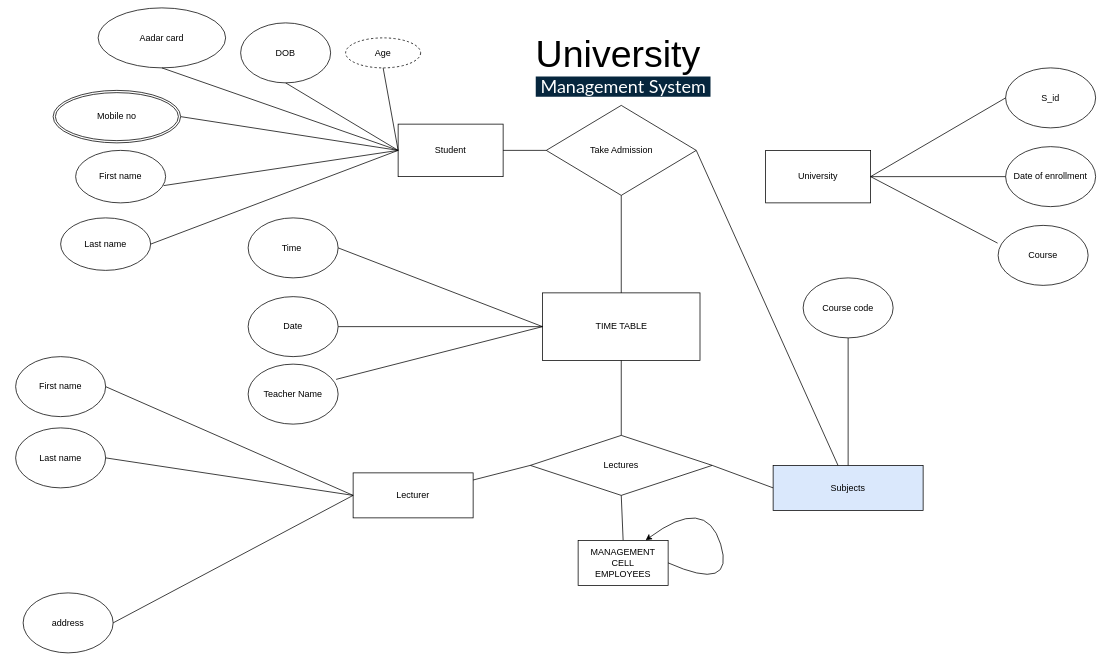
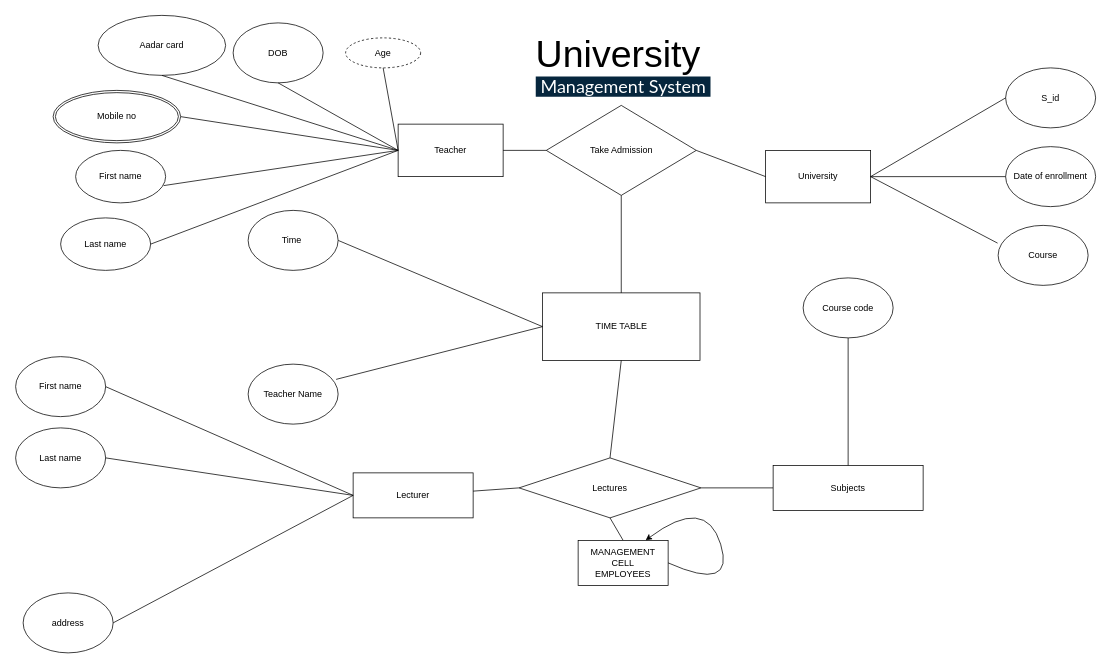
(162, 38) -> (162, 45)
(285, 53) -> (278, 53)
(450, 150) -> (450, 150)
(293, 248) -> (293, 240)
(767, 307) -> (731, 164)
(293, 327) -> none
(435, 327) -> none
(621, 465) -> (610, 488)
(848, 488) -> (848, 488)
